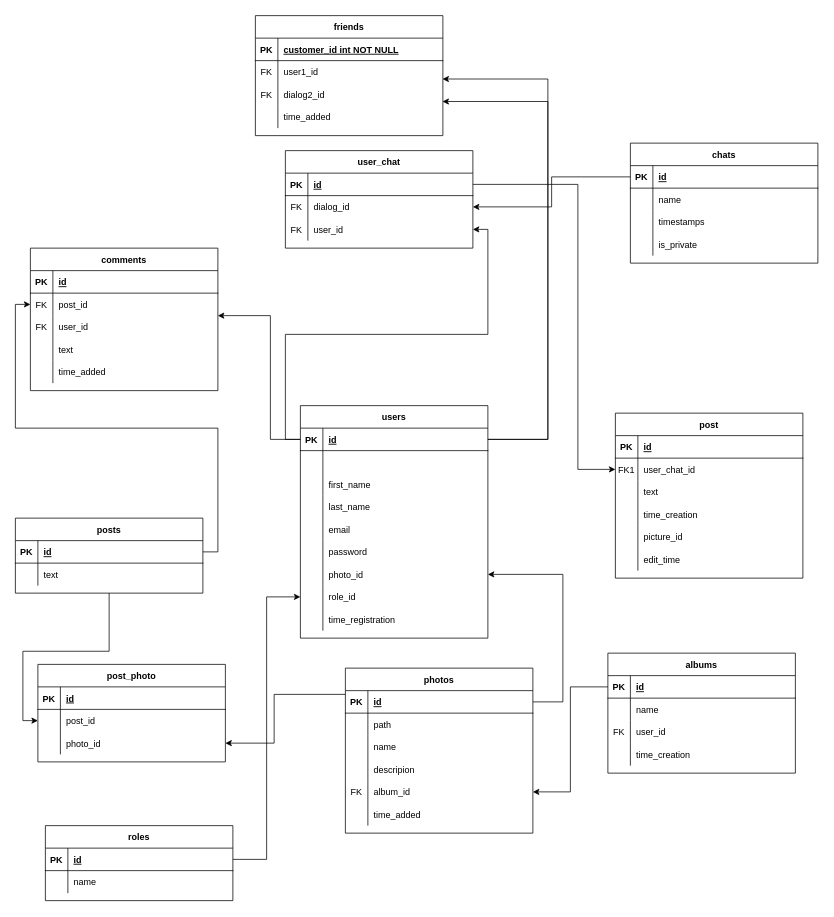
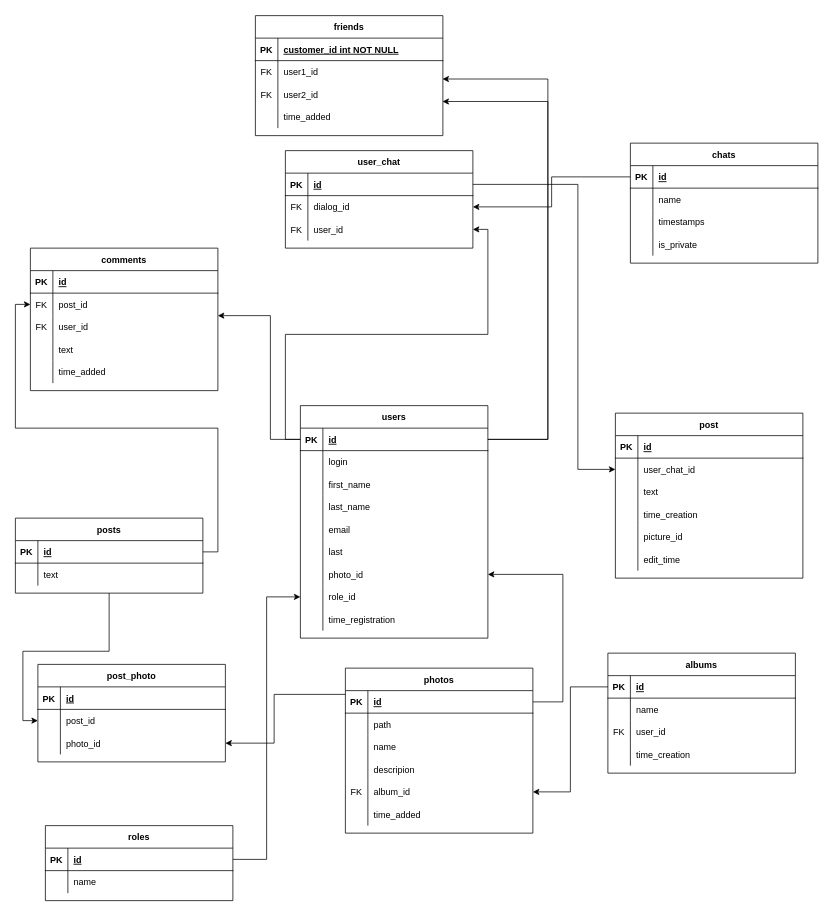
(305, 95) -> (302, 95)
none -> (405, 462)
(627, 469) -> none
(349, 552) -> (337, 552)
